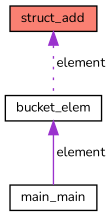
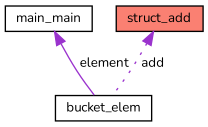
(80, 63) -> (152, 63)
(53, 160) -> (76, 70)
